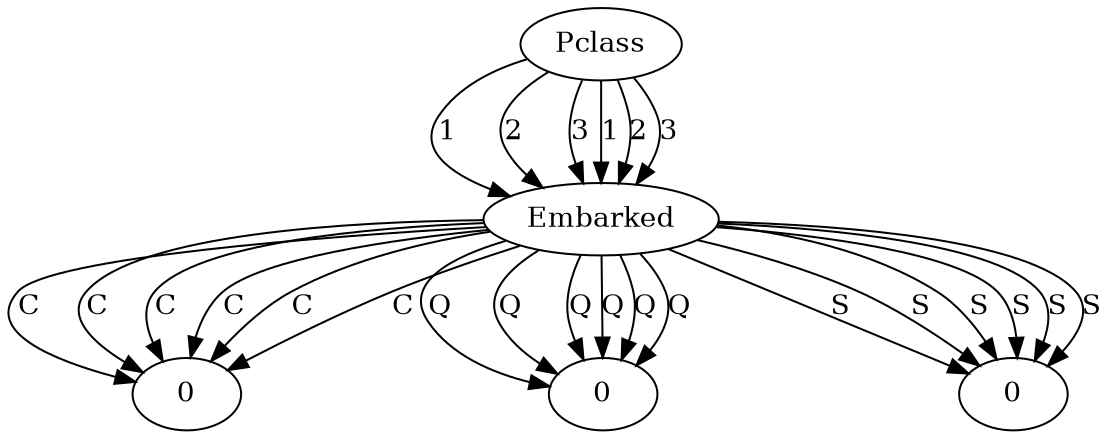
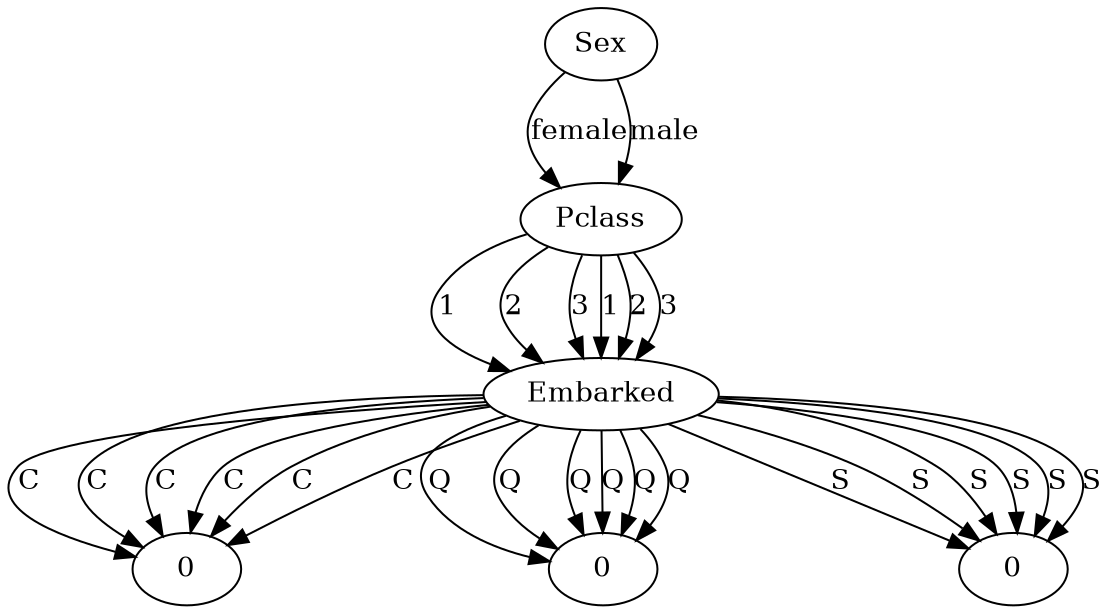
none -> (601, 44)
